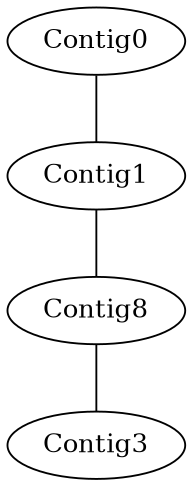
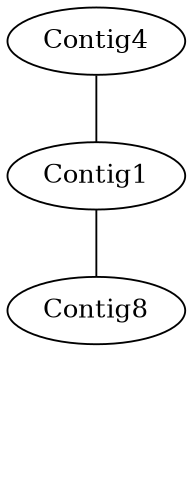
(96, 41) -> (96, 41)
(96, 445) -> none
